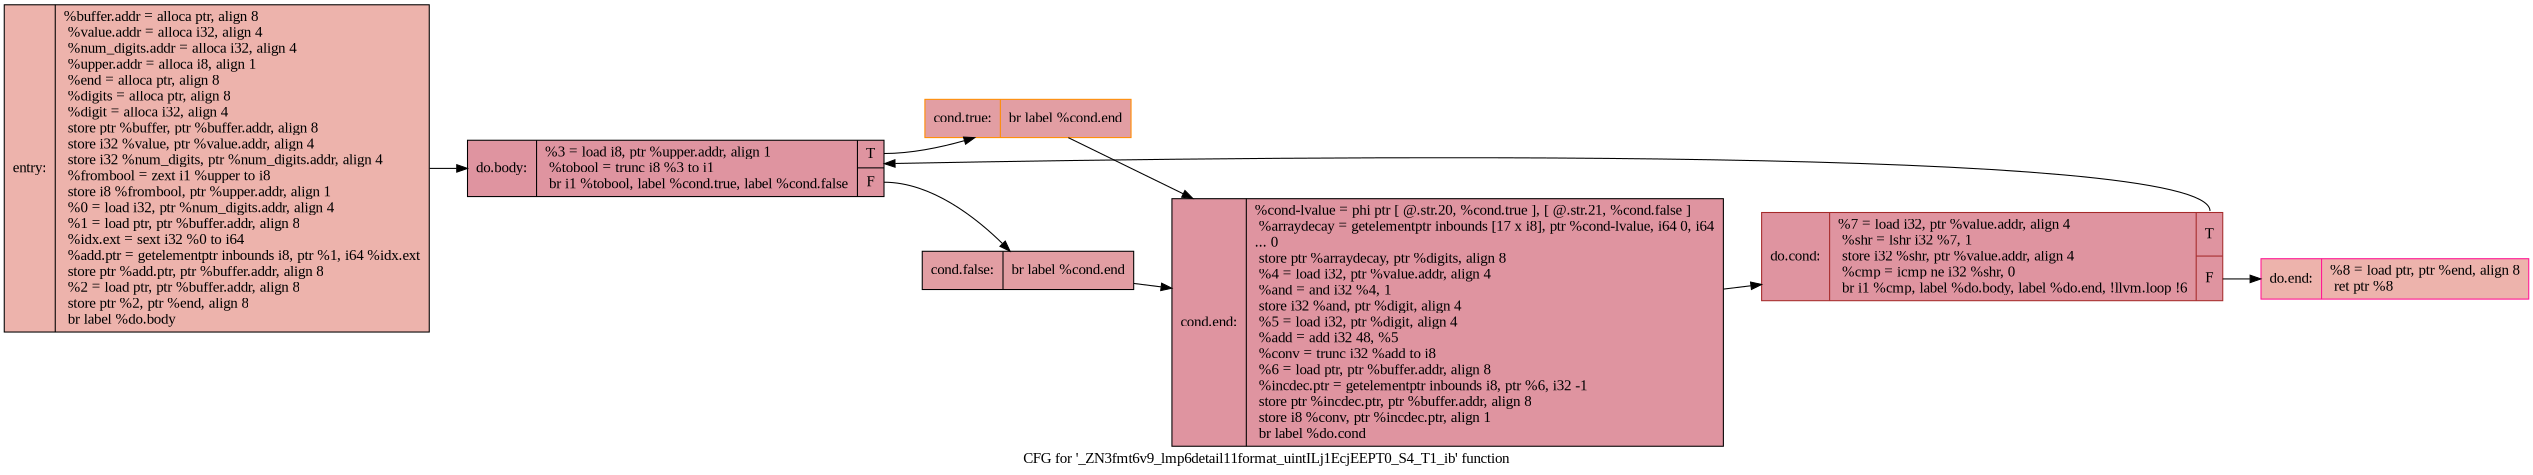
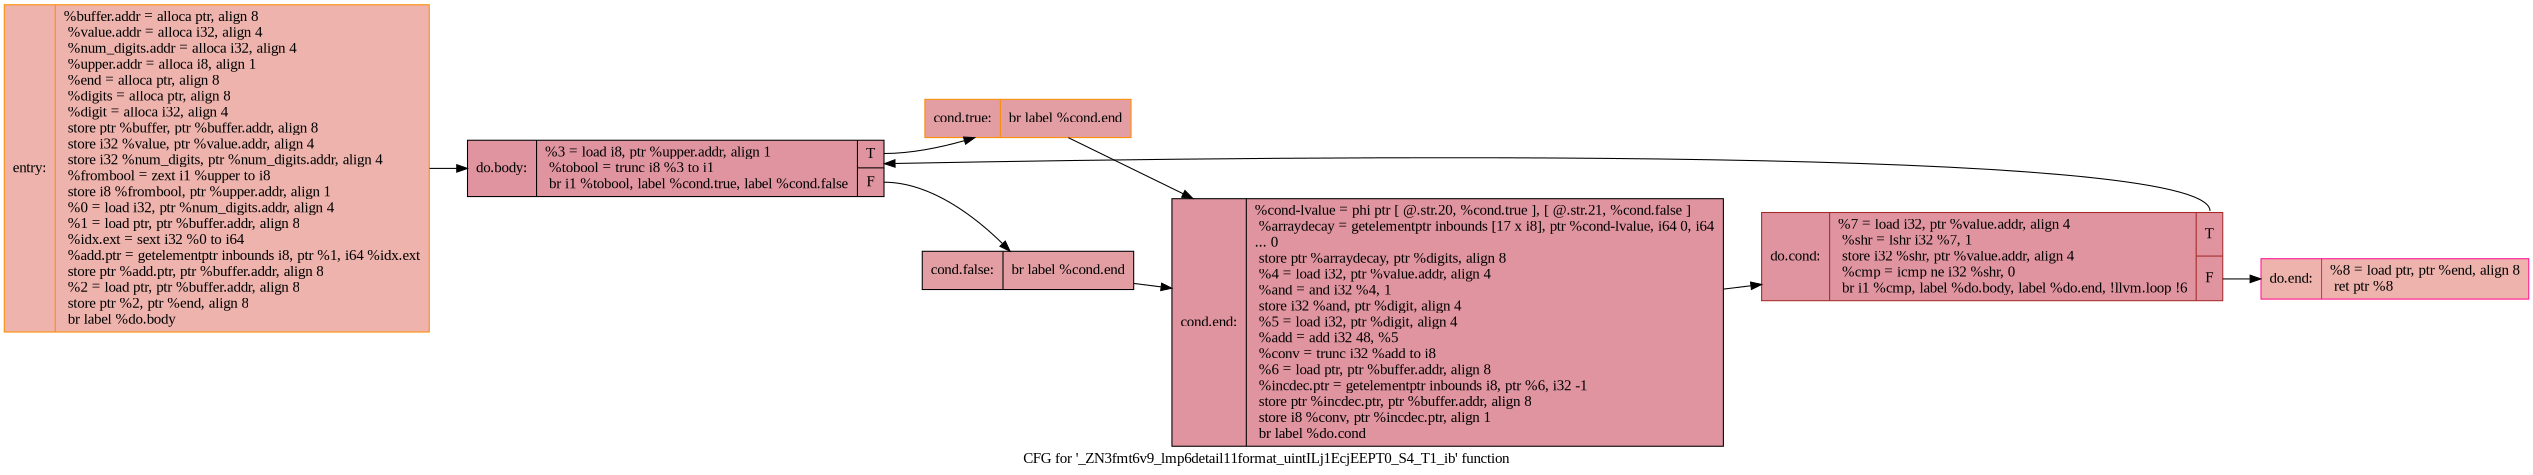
(217, 168) -> (217, 168)
